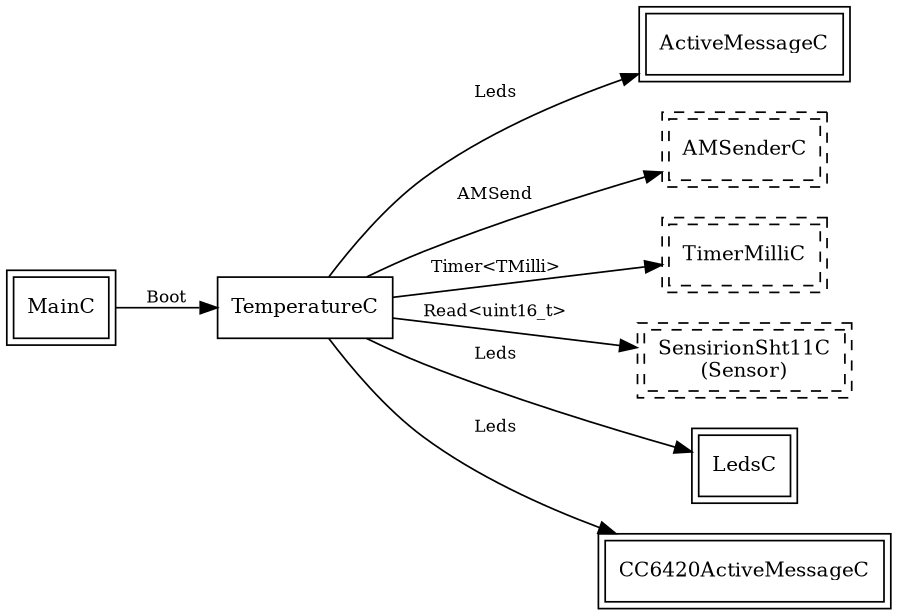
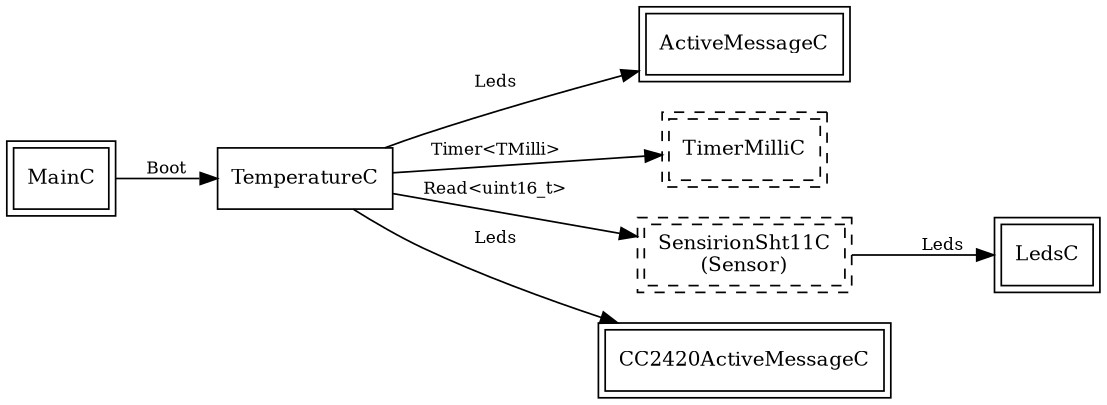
(745, 150) -> none
(519, 399) -> (914, 255)
(745, 571) -> (745, 360)
